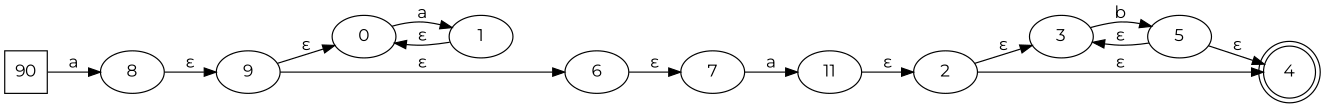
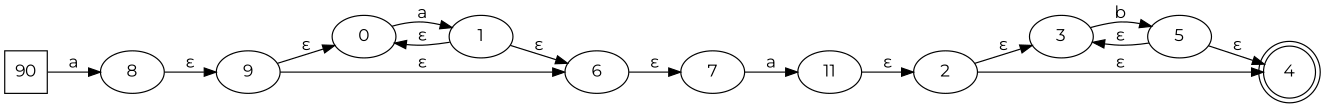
none -> (533, 53)
